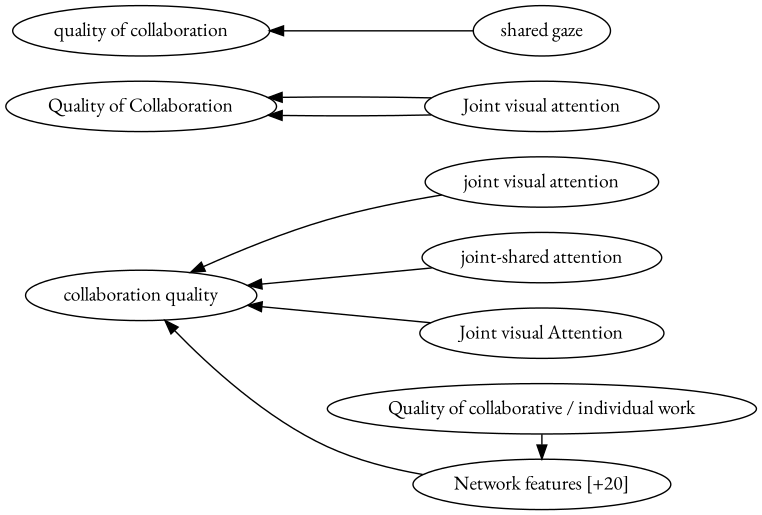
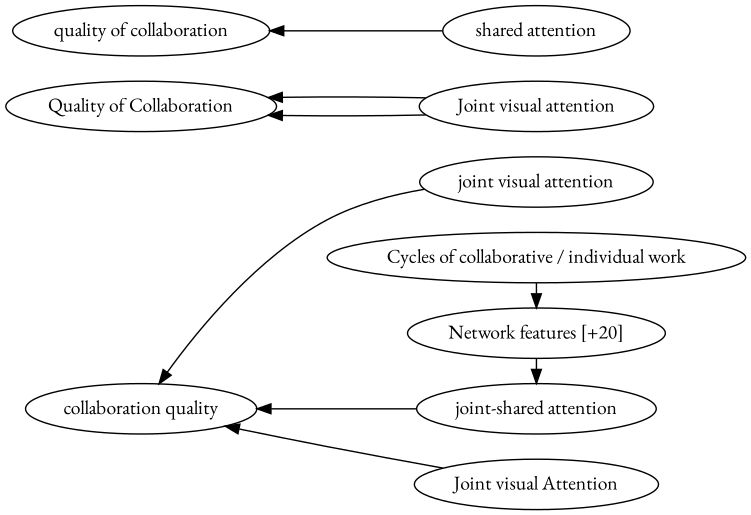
(542, 31) -> (536, 31)
(542, 409) -> (536, 258)
(287, 424) -> (536, 364)
